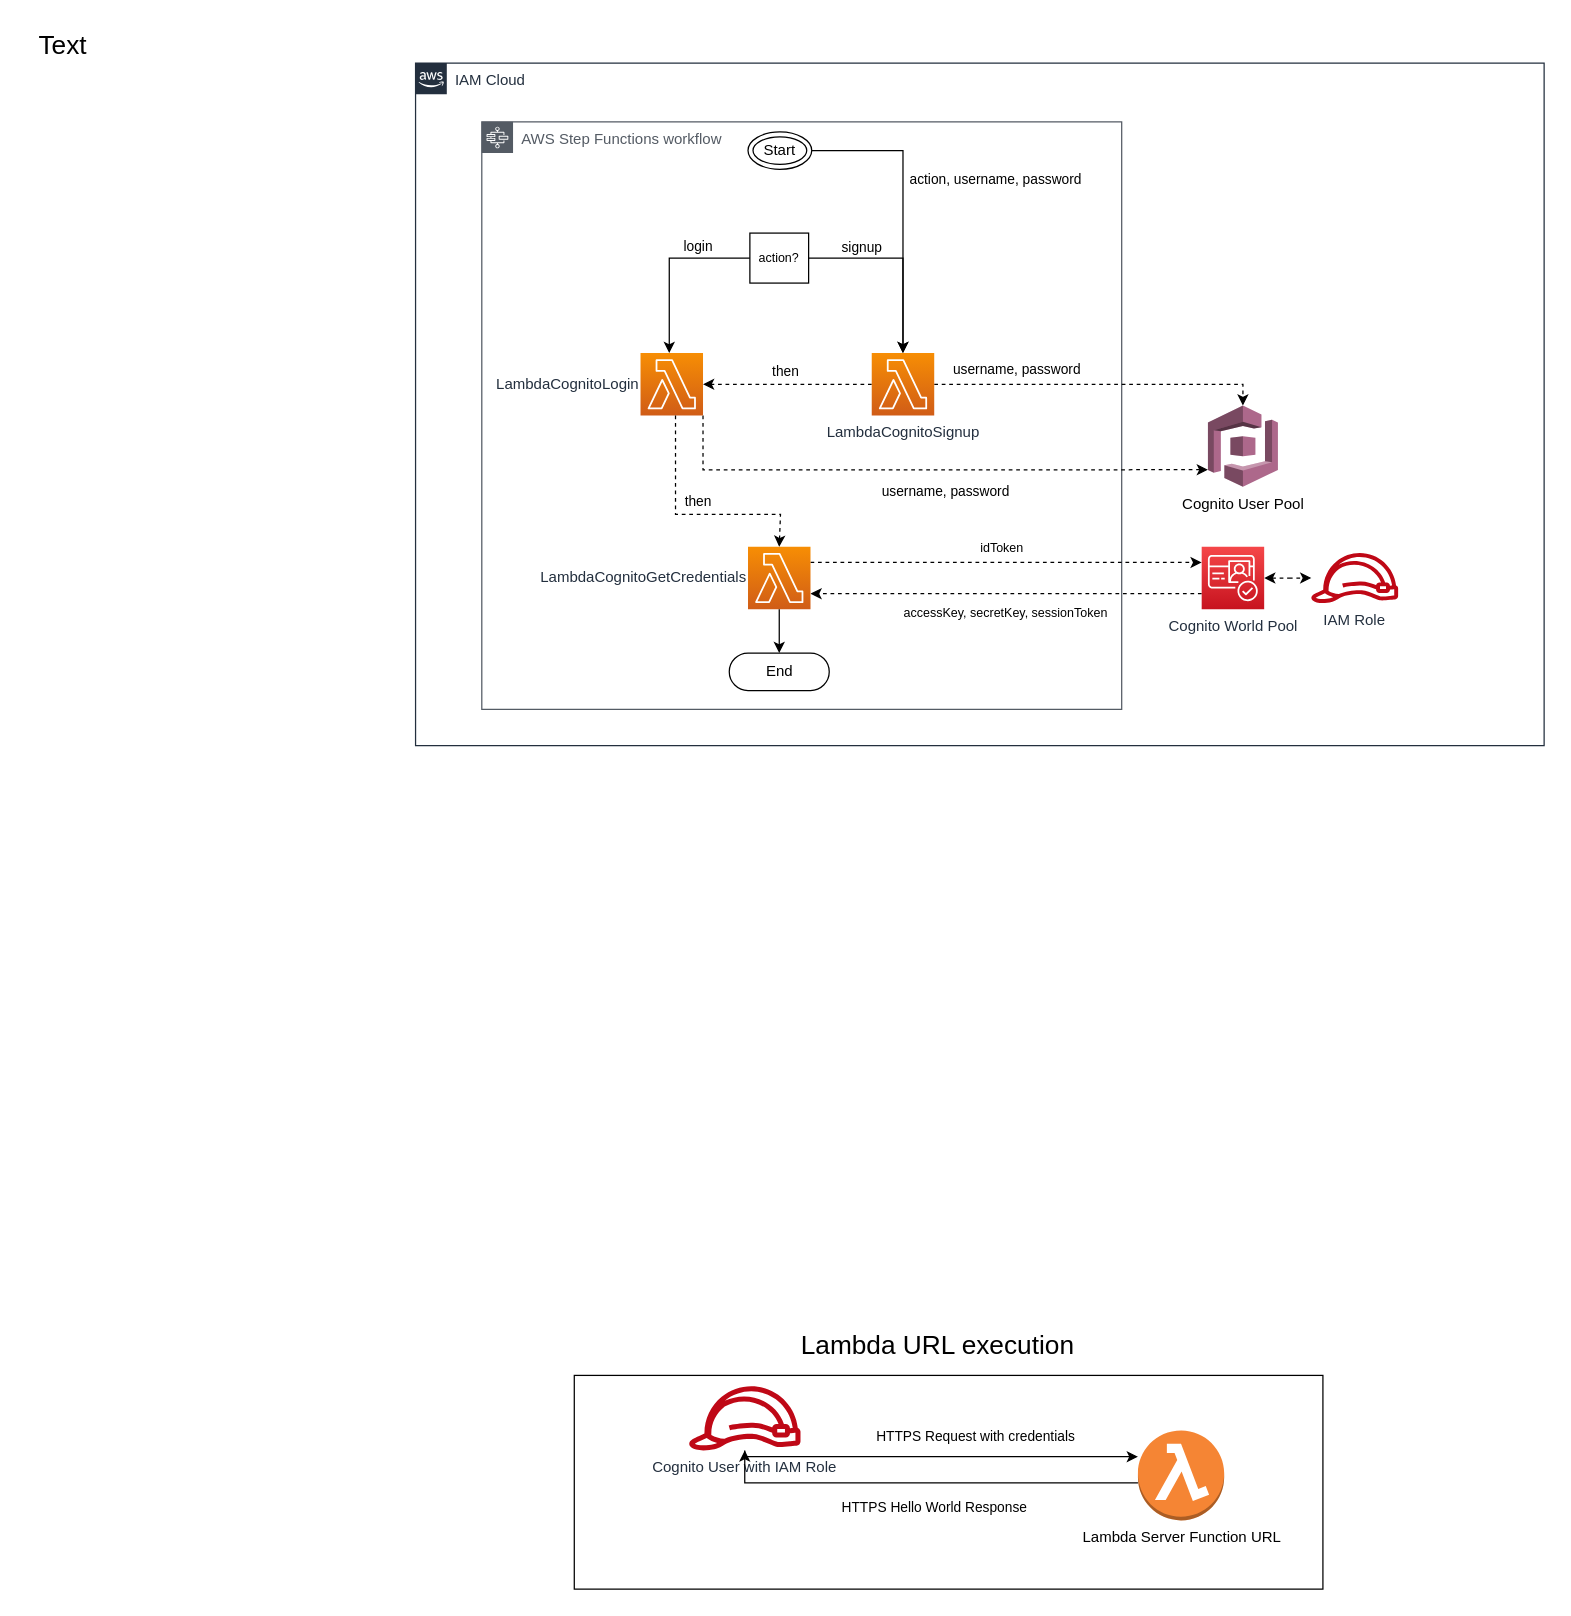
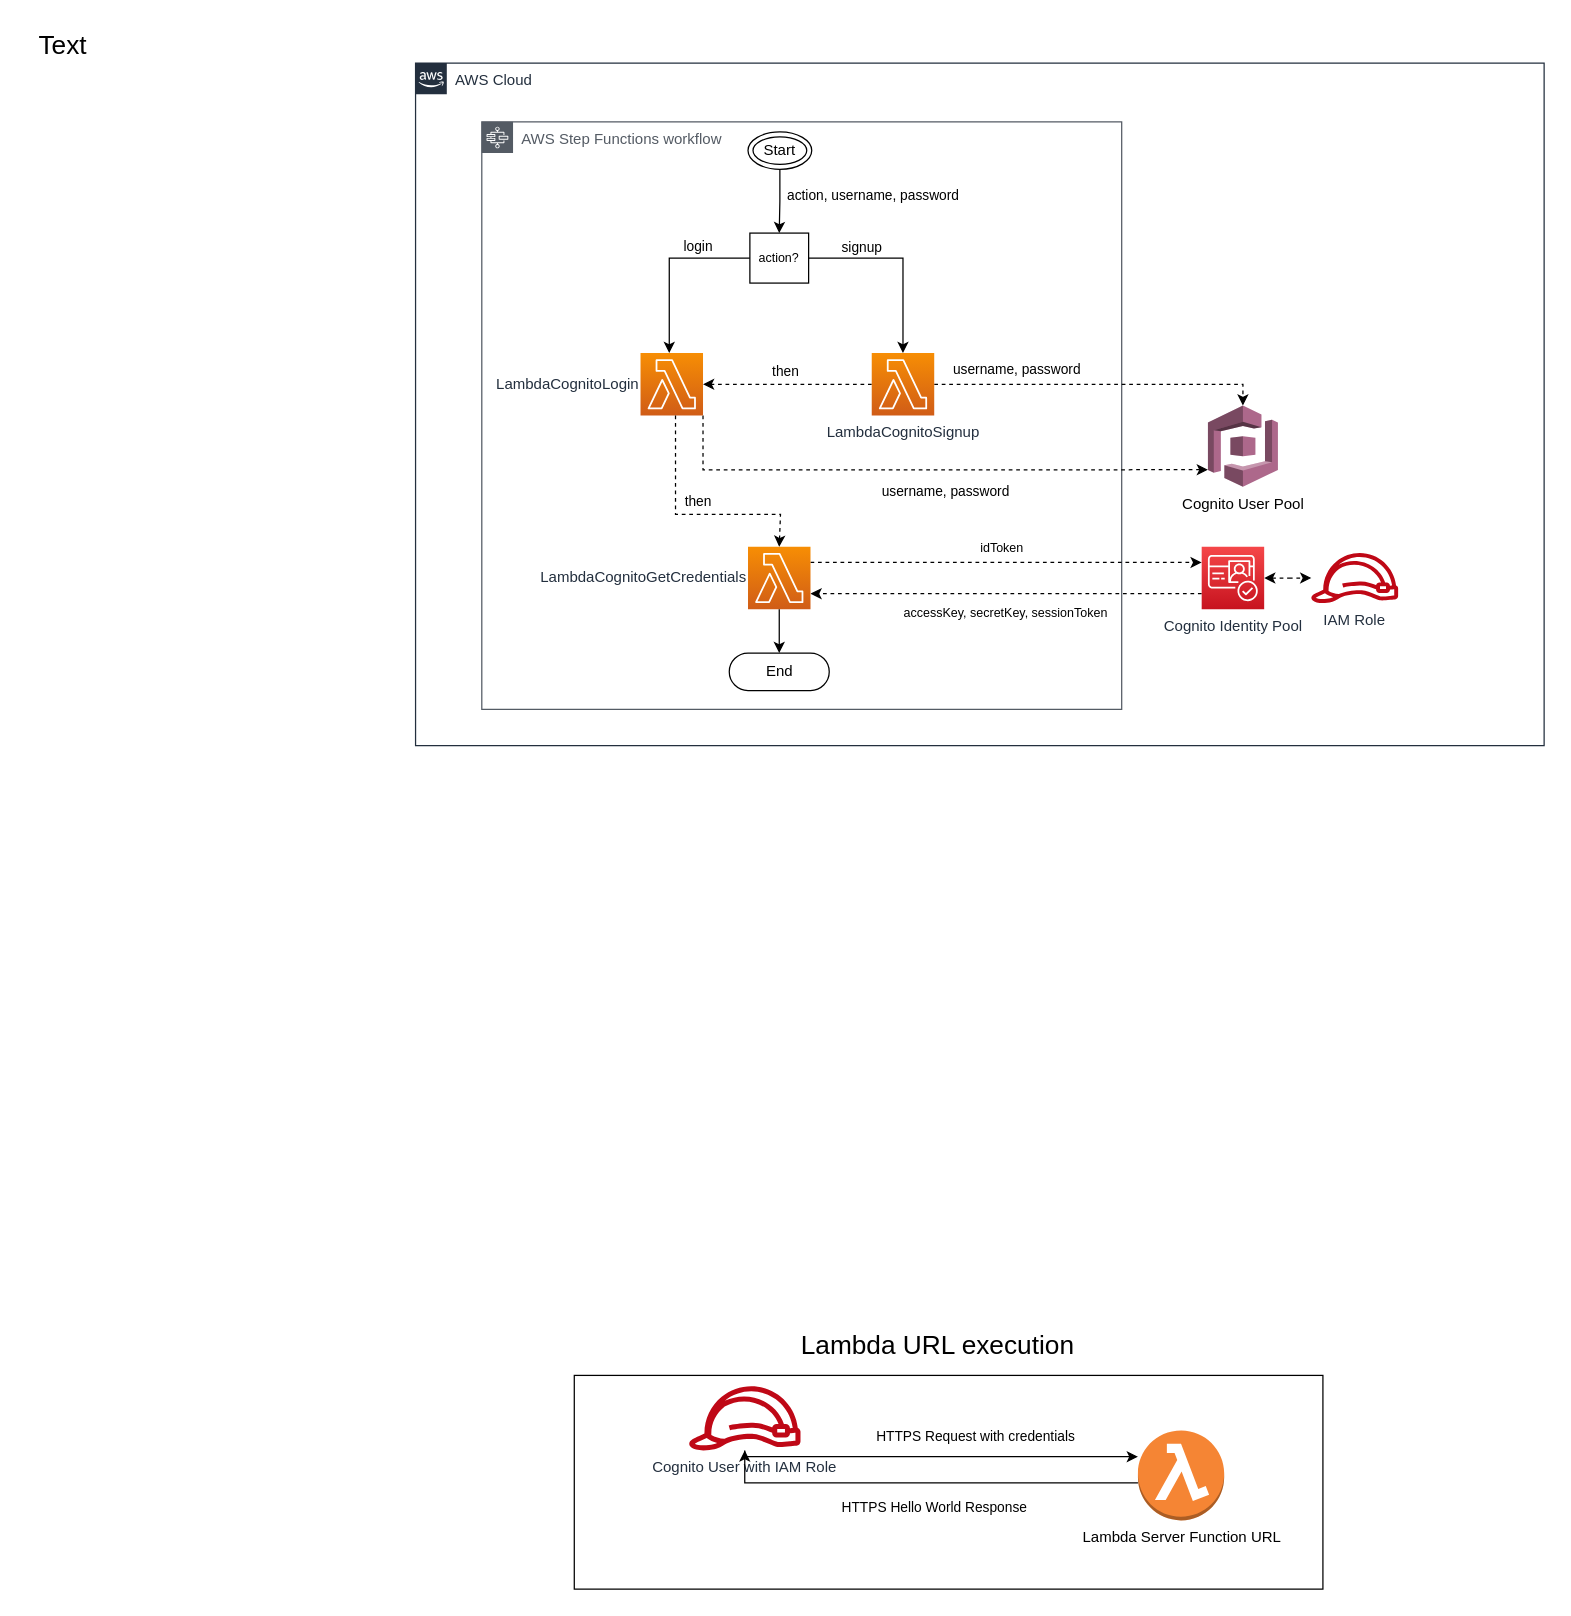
(490, 81) -> (490, 81)
(903, 158) -> (780, 197)
(1234, 627) -> (1234, 627)
